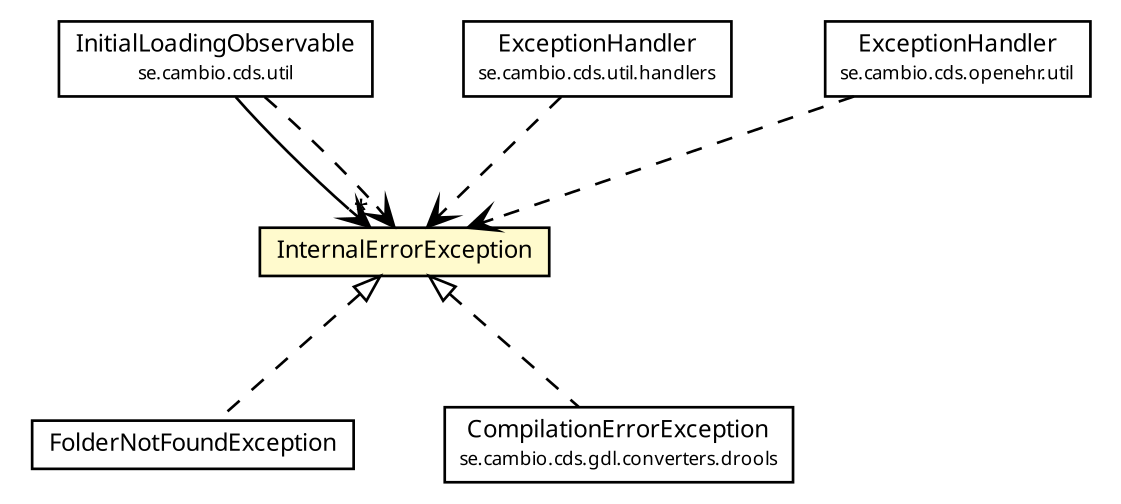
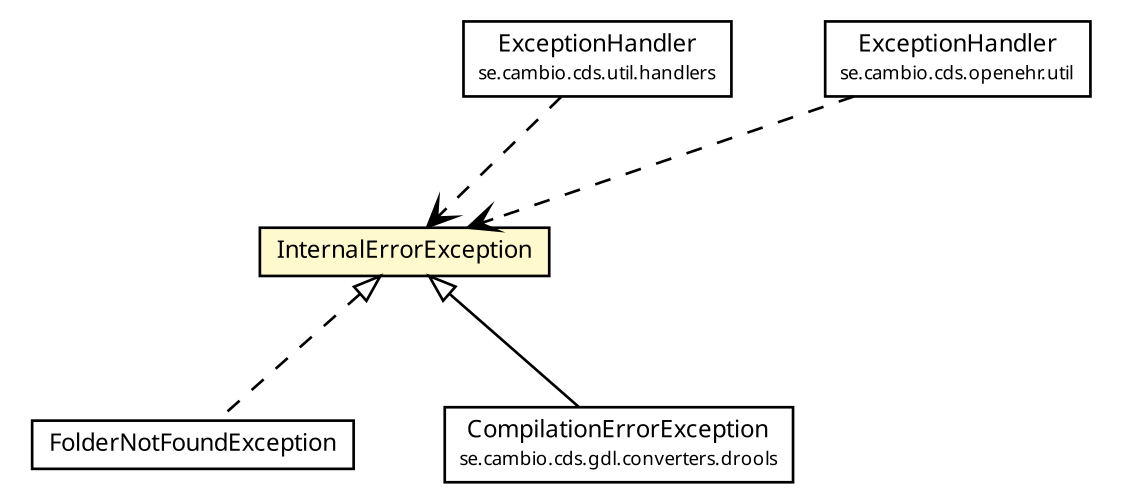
(214, 59) -> none
(514, 350) -> (514, 350)
